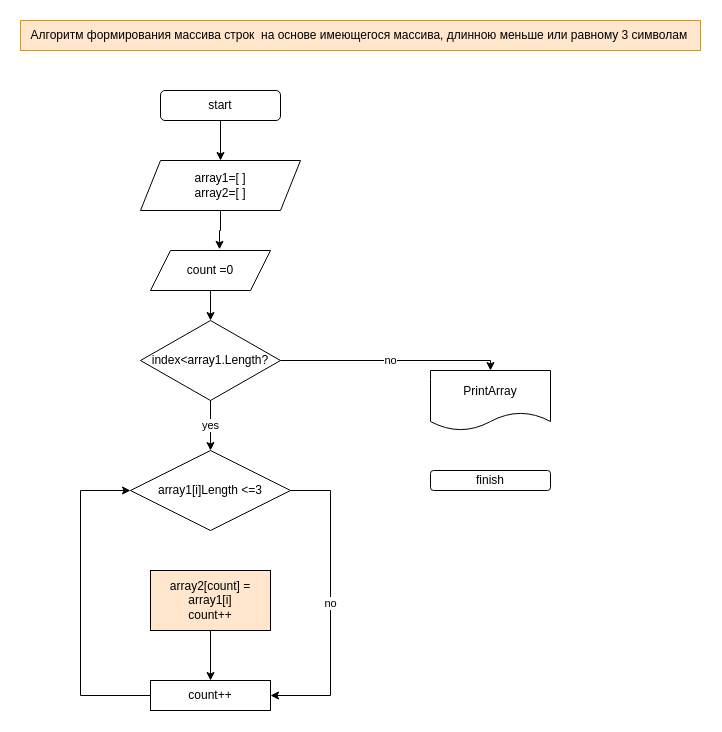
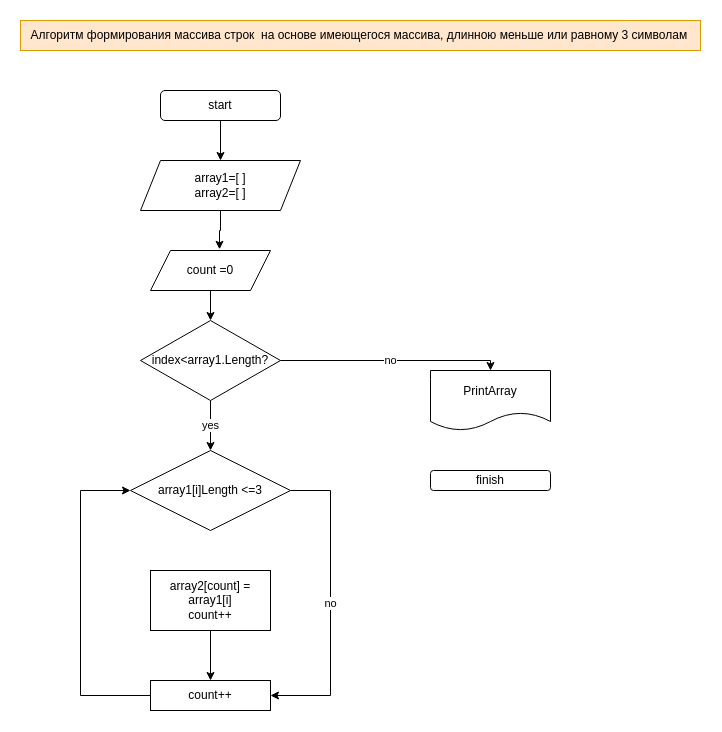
(211, 601) -> (211, 601)
